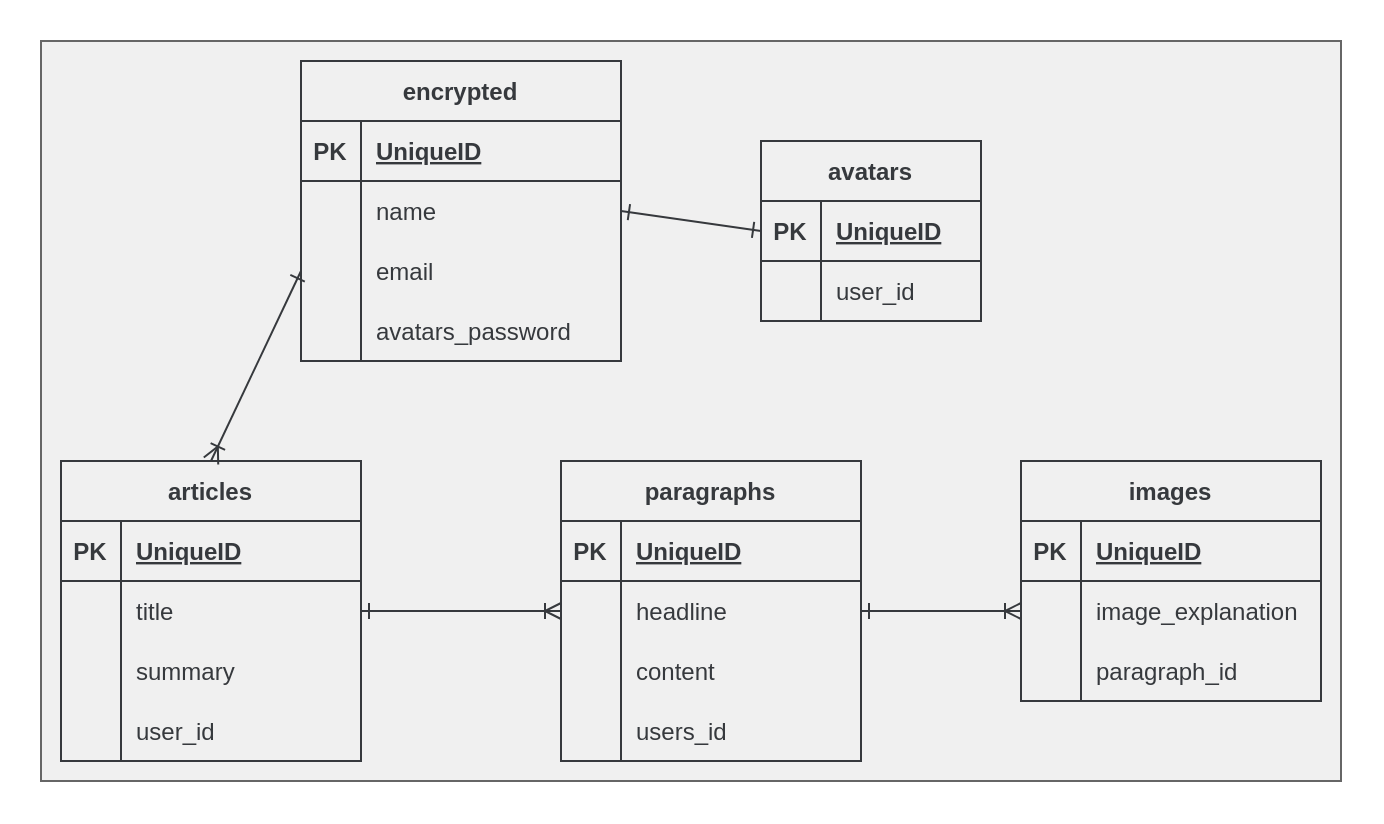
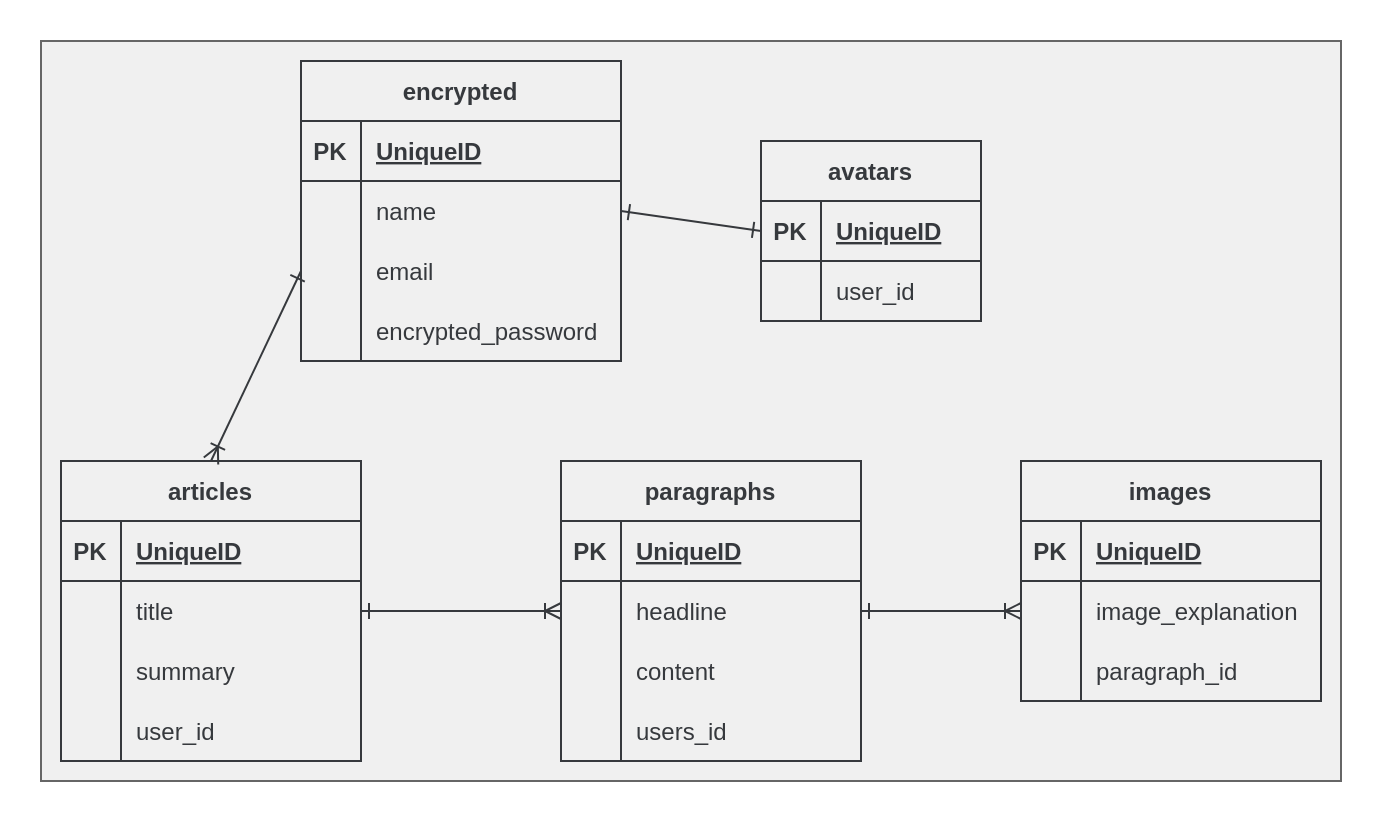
(484, 332) -> (497, 332)
